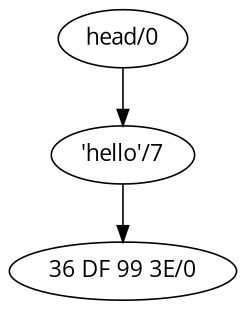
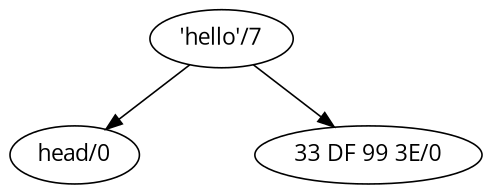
(123, 89) -> (154, 92)
(123, 271) -> (368, 155)
